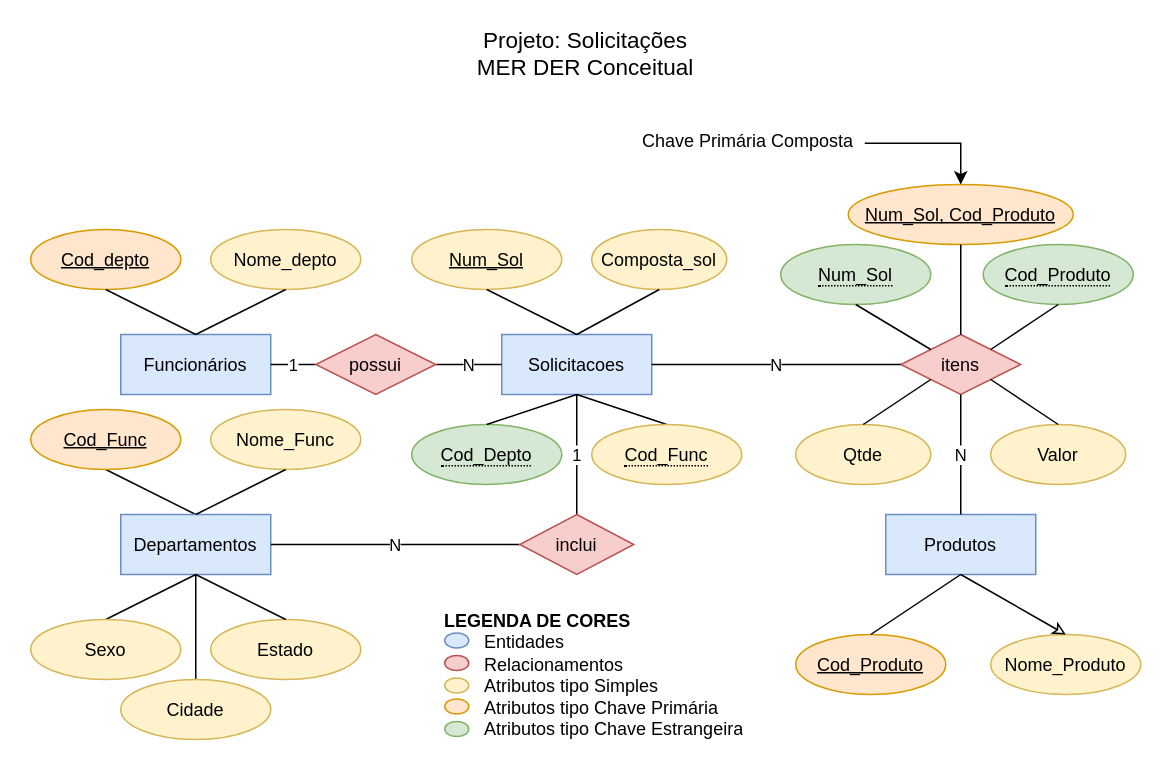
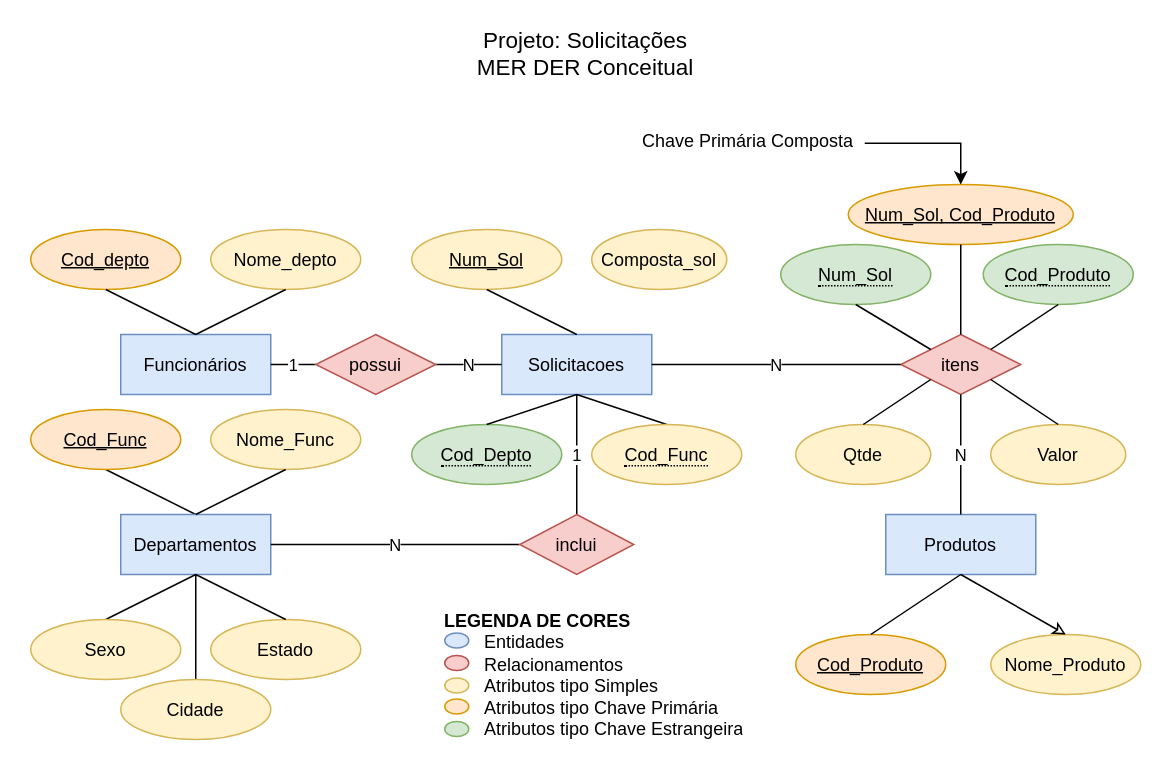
(618, 312) -> none
